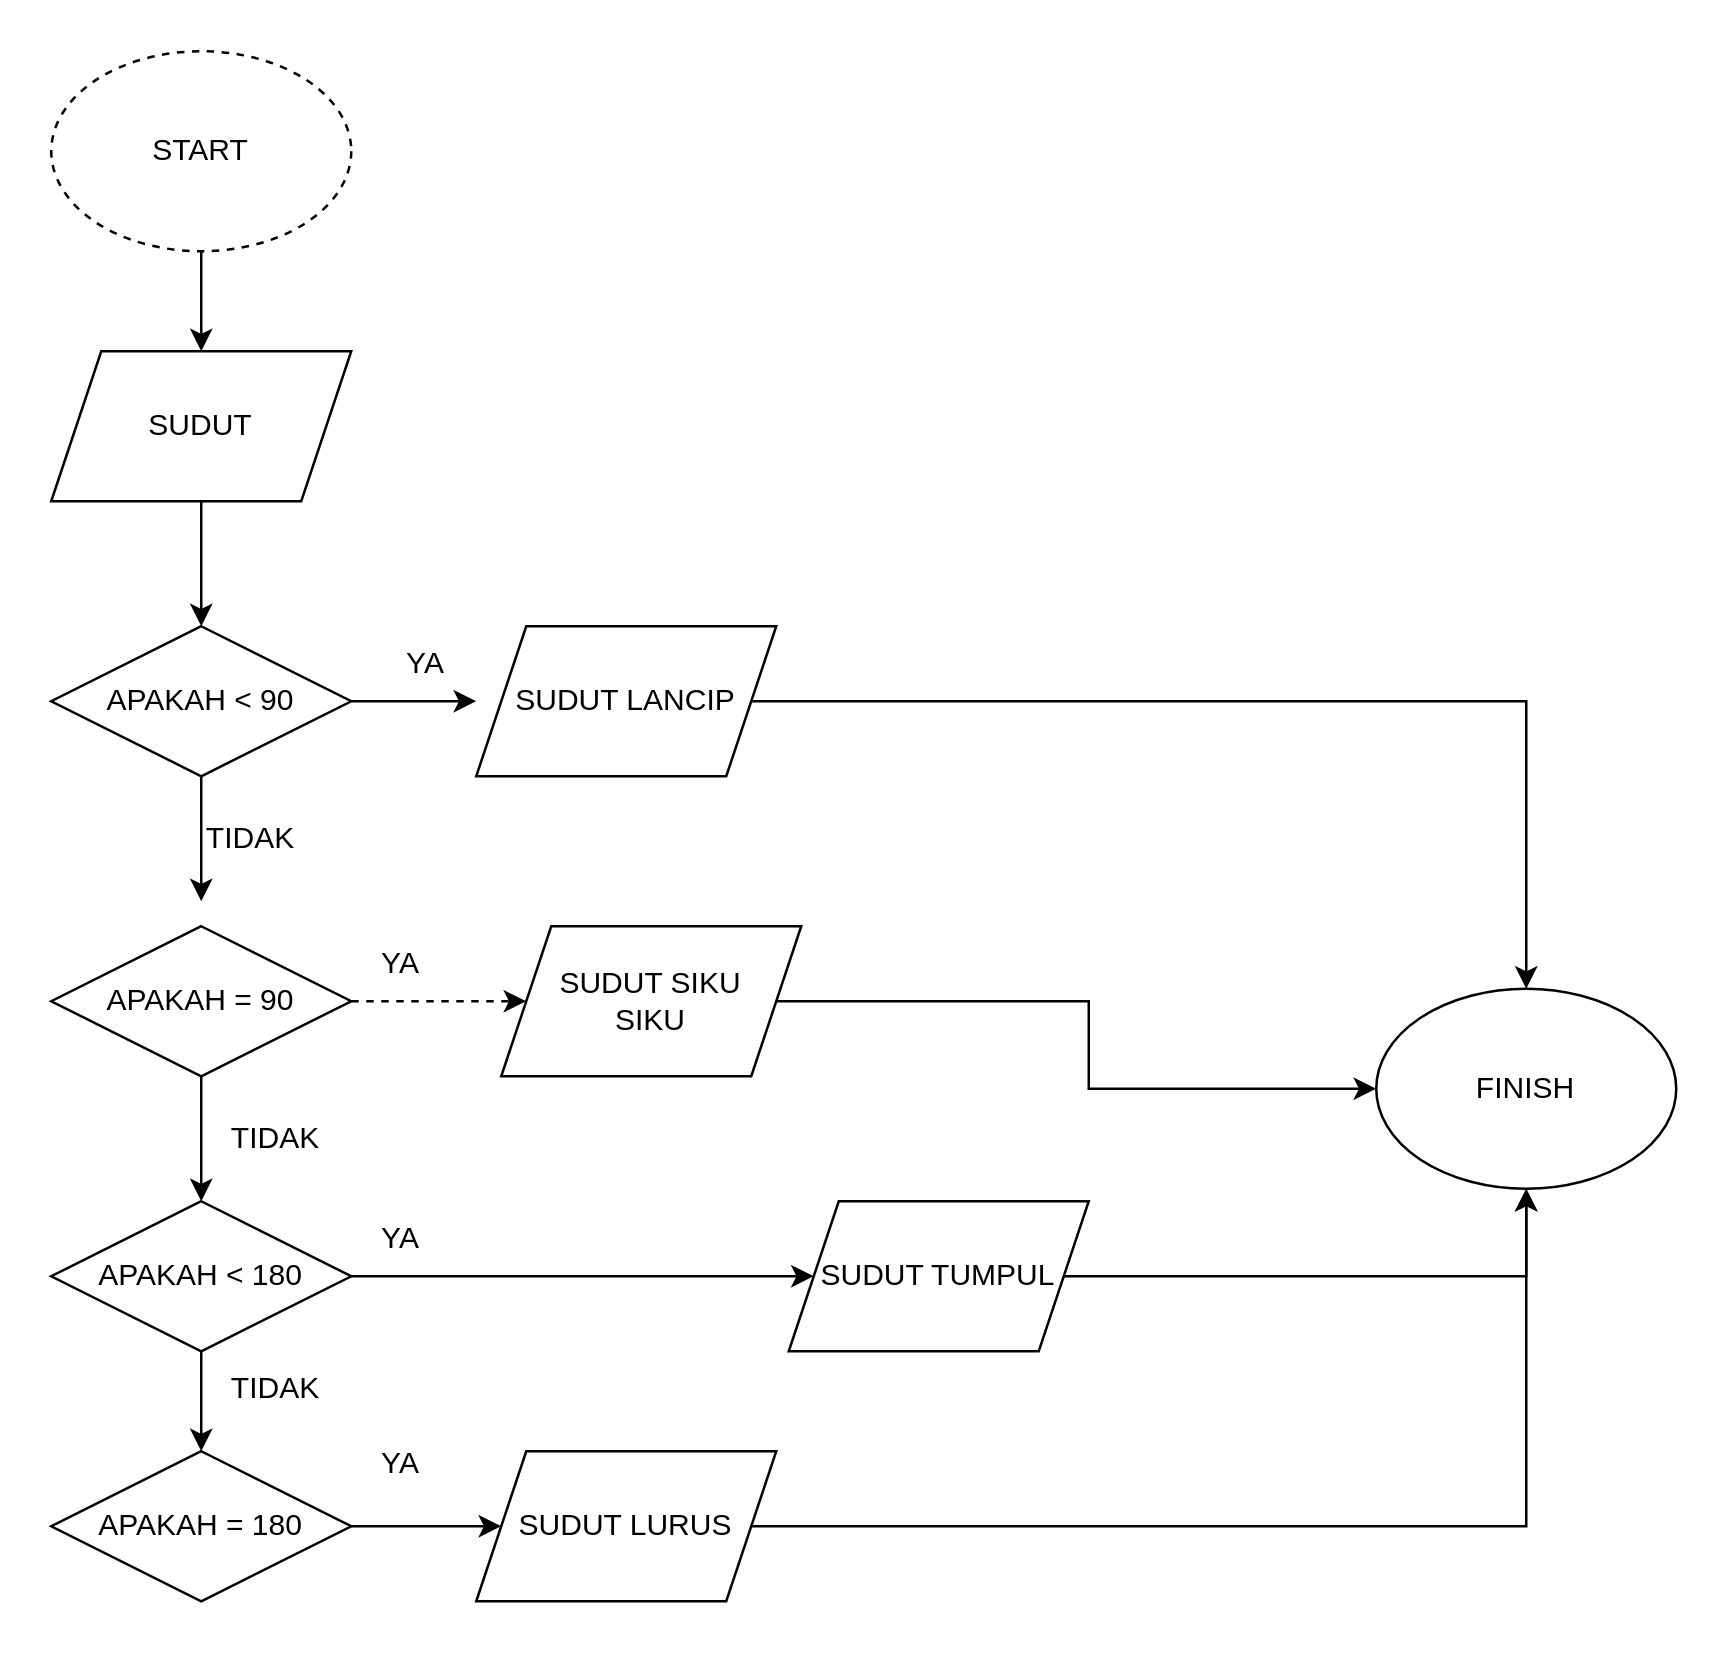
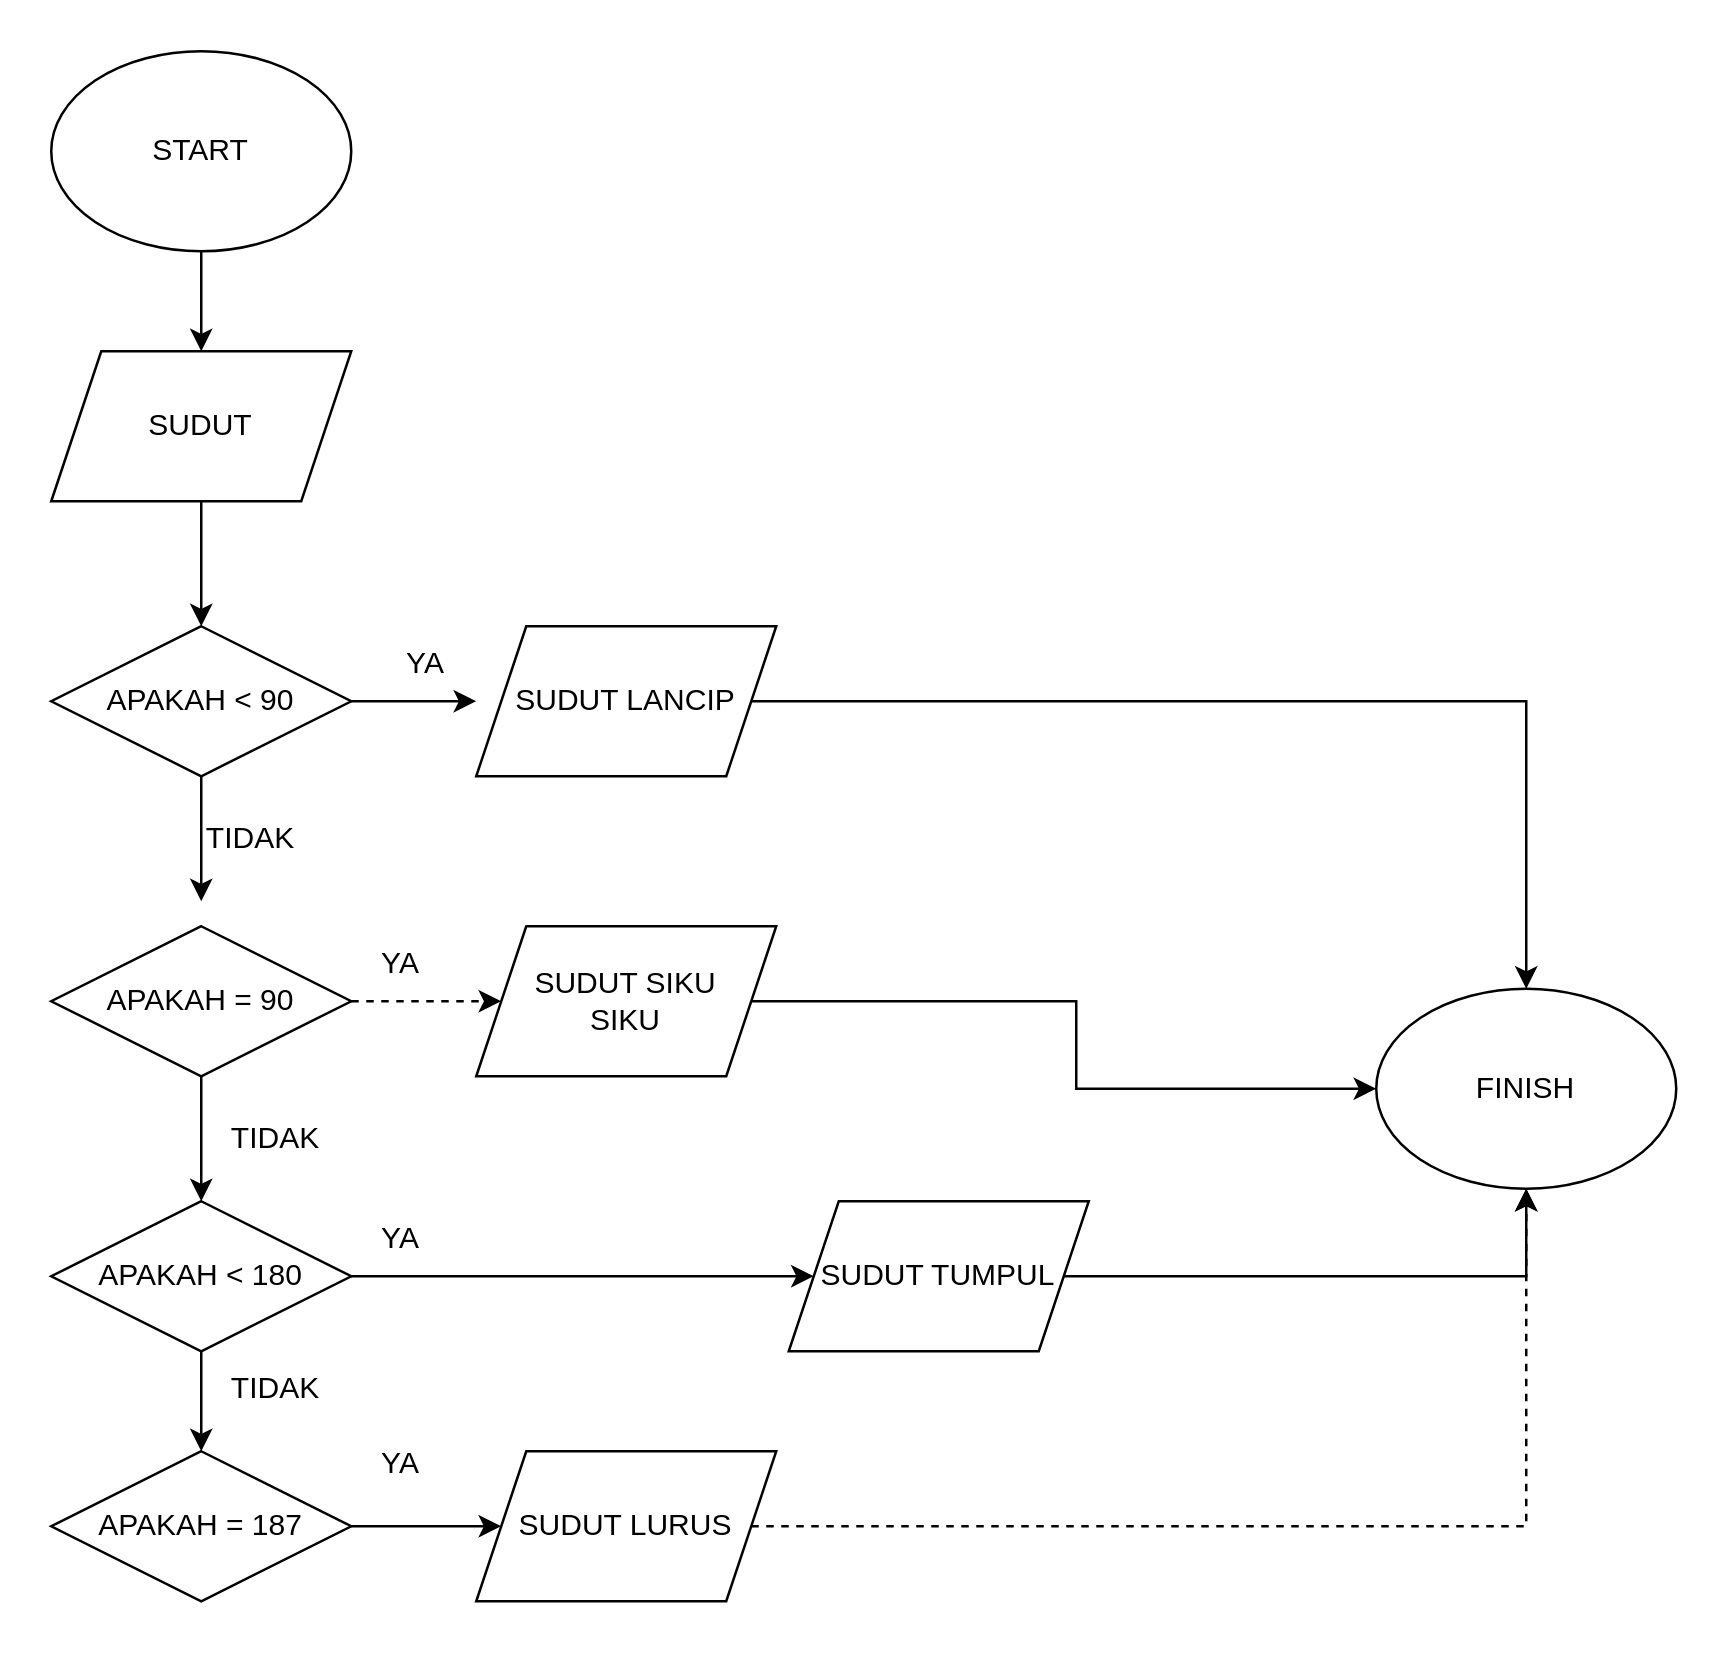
(201, 151) -> (201, 151)
(651, 1001) -> (626, 1001)
(201, 1526) -> (201, 1526)
(1262, 1526) -> (1262, 1526)
